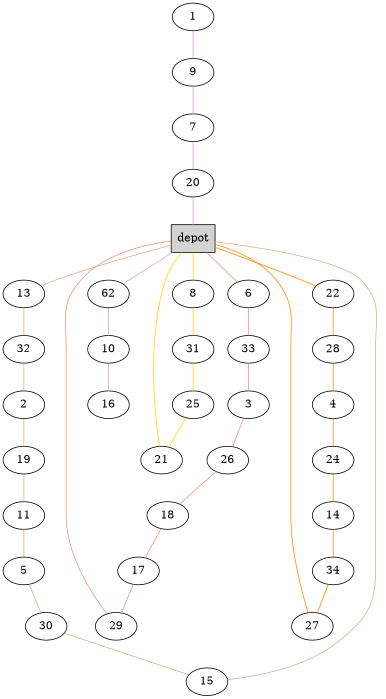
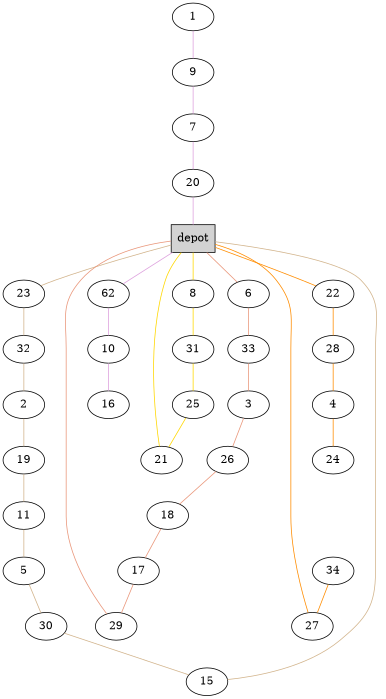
(24, 294) -> (24, 294)
(333, 516) -> none
